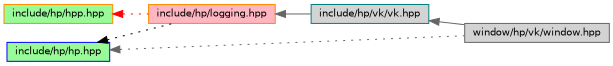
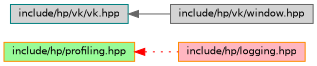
(58, 14) -> (69, 52)
(298, 14) -> none
(537, 33) -> (242, 14)
(58, 52) -> none
